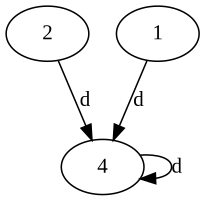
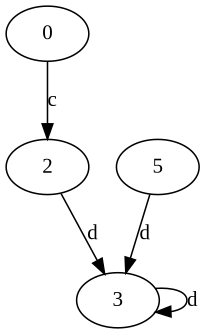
none -> (47, 34)
(158, 34) -> (158, 167)
(103, 167) -> (118, 300)
